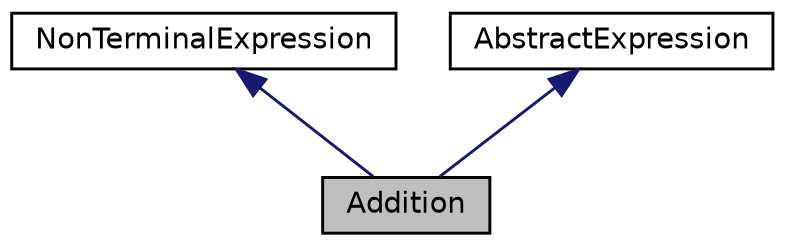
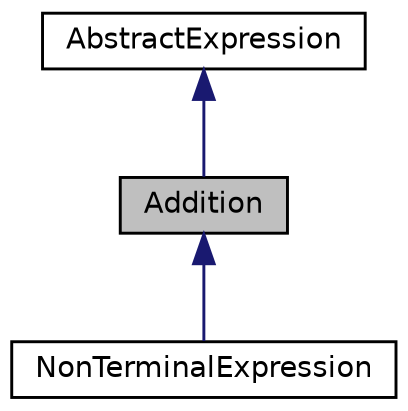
(316, 132) -> (204, 303)
